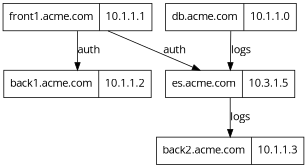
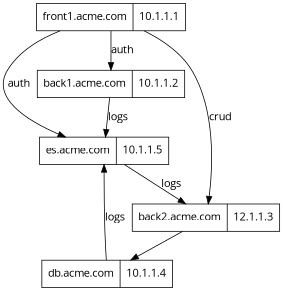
(270, 17) -> (146, 274)
(269, 84) -> (143, 150)
none -> (205, 101)
none -> (108, 114)
(278, 150) -> (253, 217)
none -> (160, 244)
